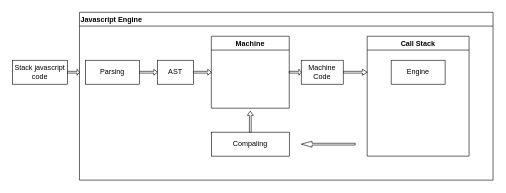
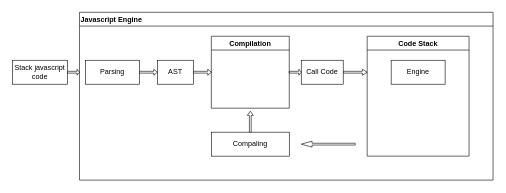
(251, 44) -> (251, 44)
(419, 44) -> (419, 44)
(323, 72) -> (323, 72)
